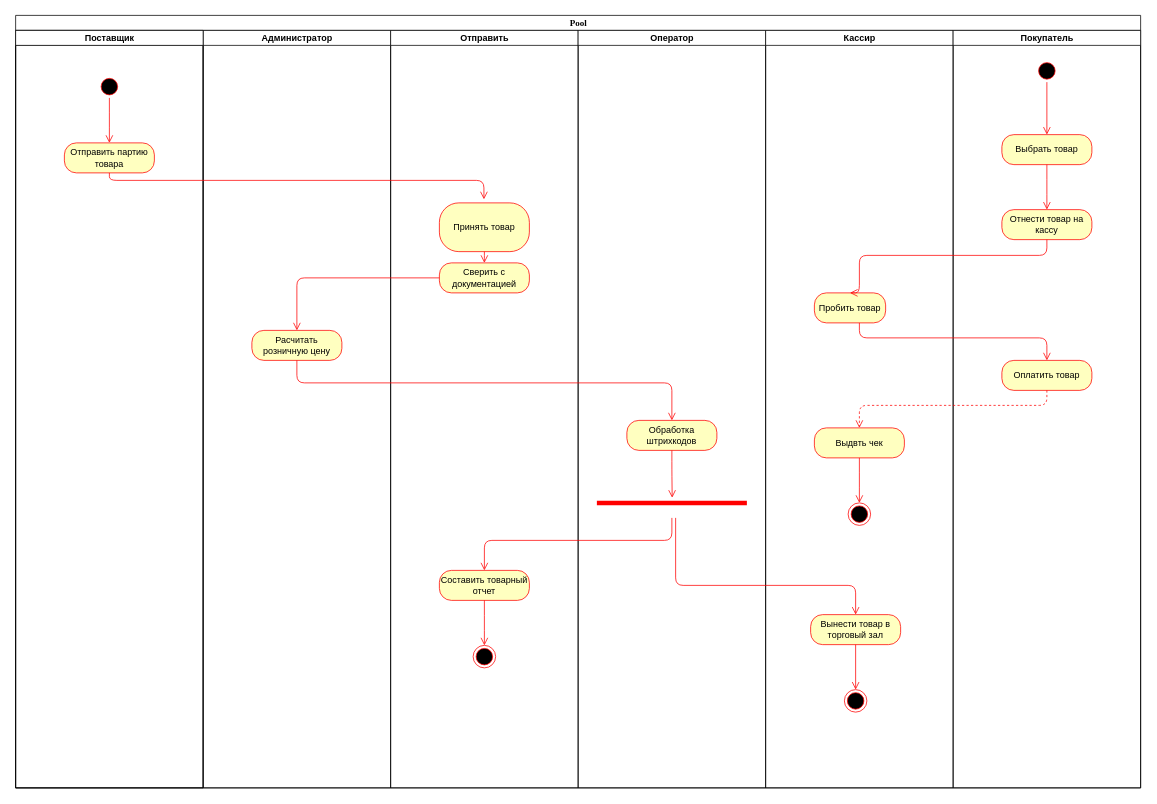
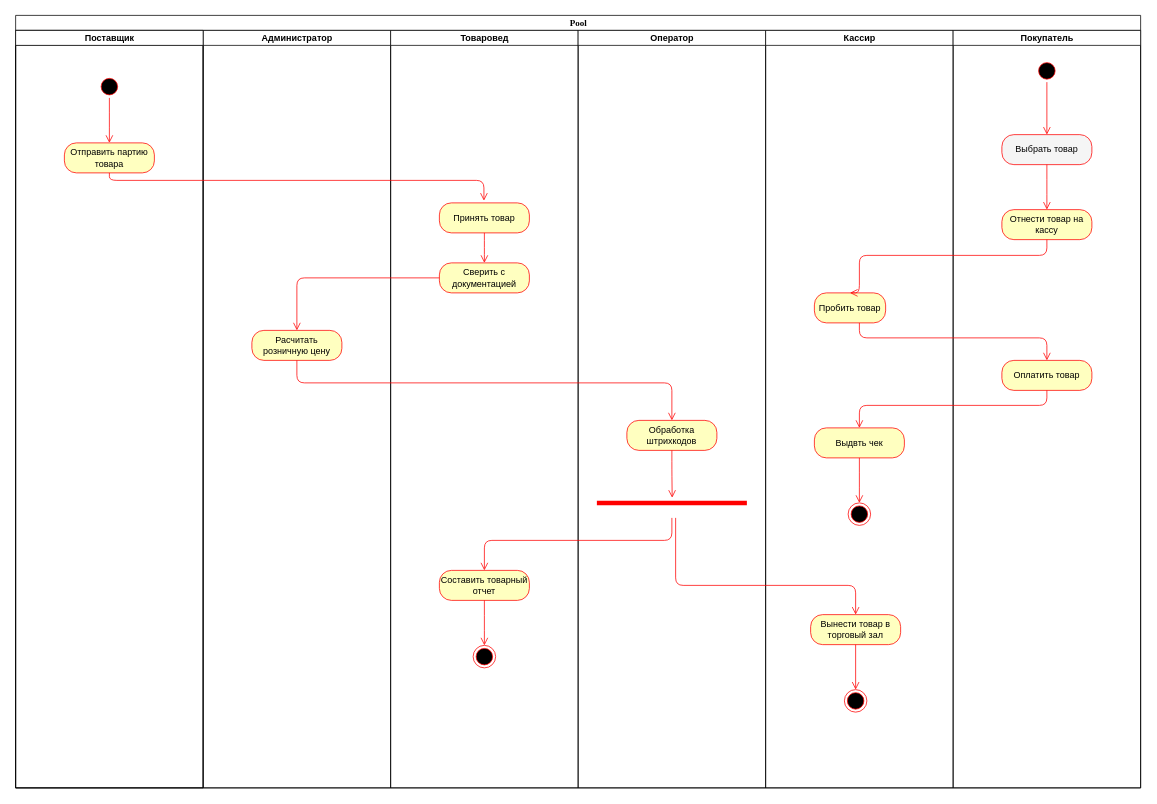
(485, 38) -> (485, 38)
(1047, 150) -> (1047, 150)
(484, 227) -> (484, 218)
(950, 405) -> (950, 405)
